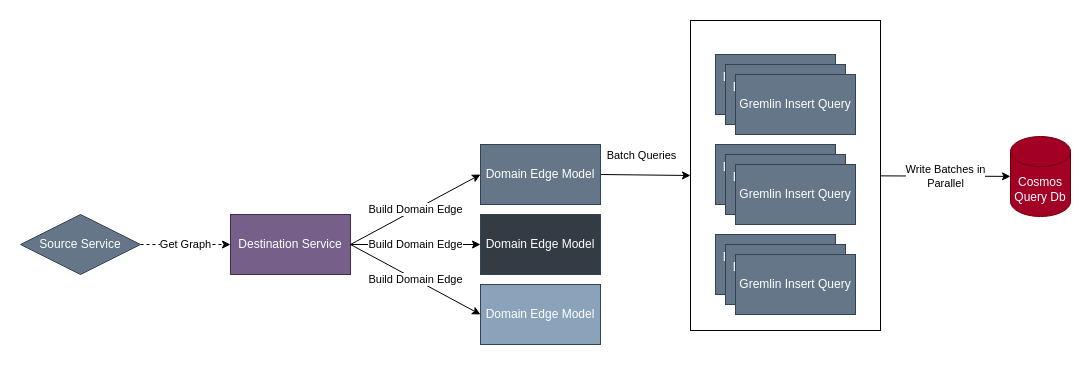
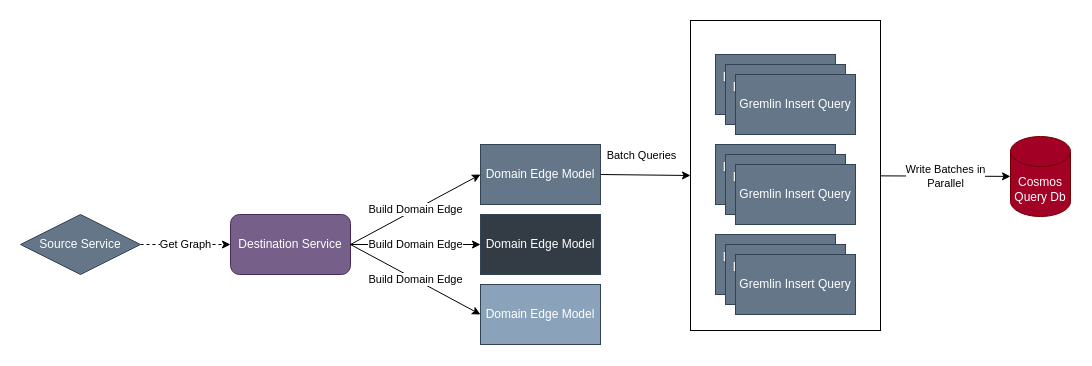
(291, 245) -> (291, 245)
